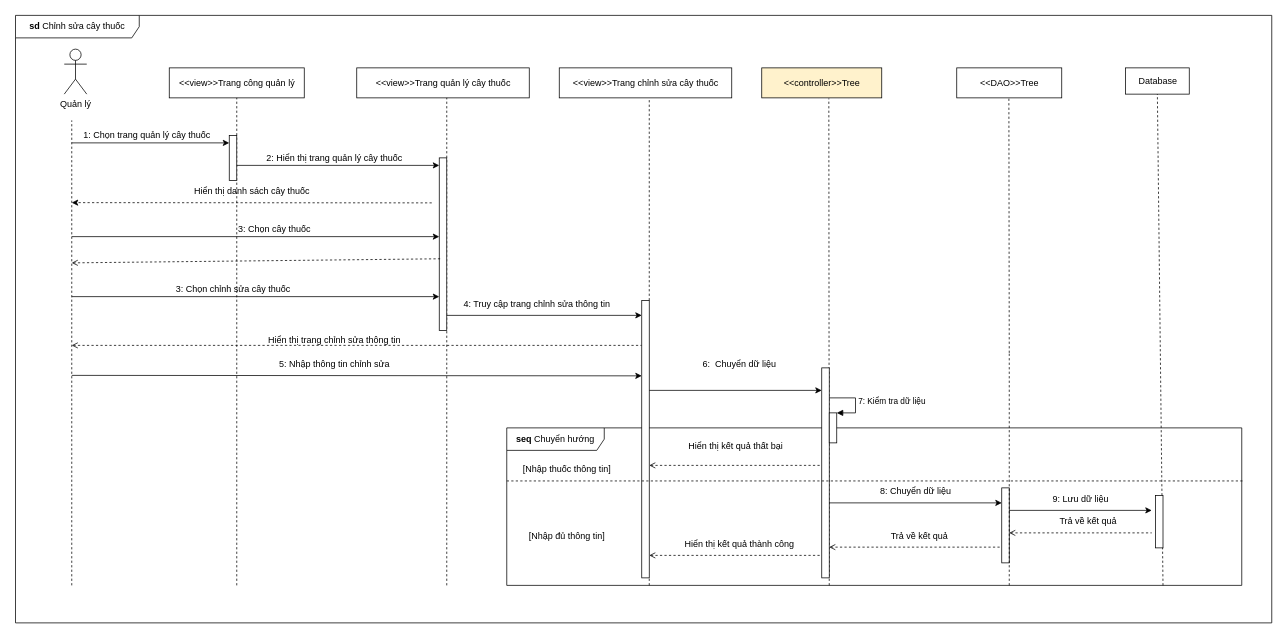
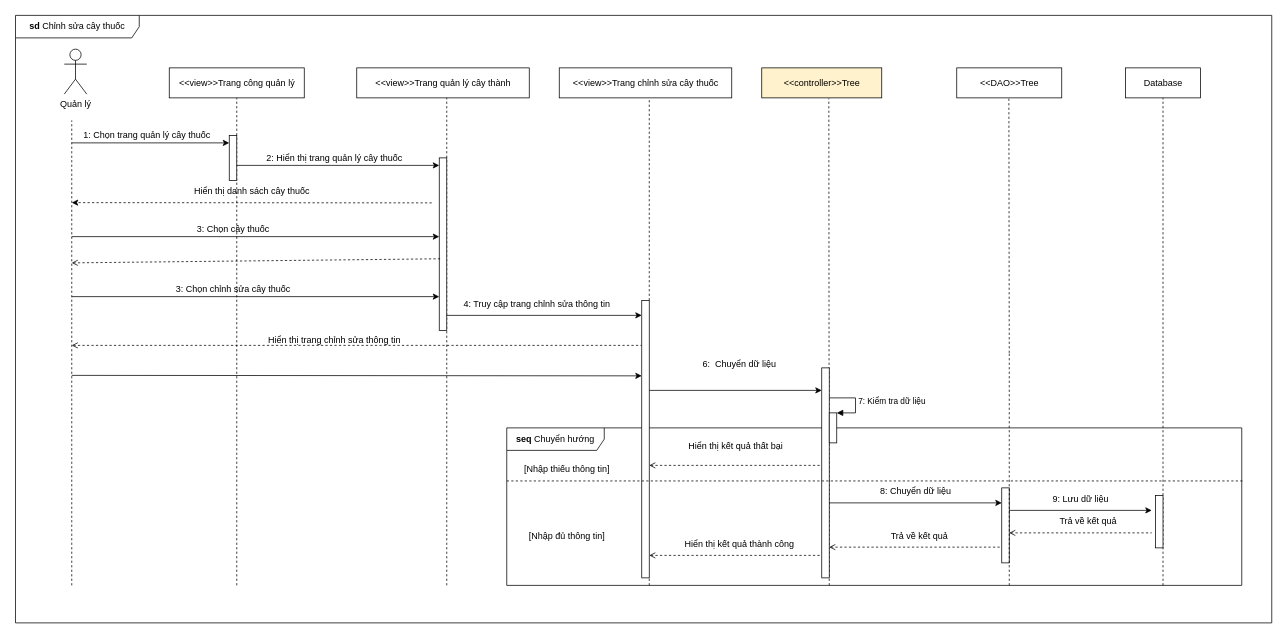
(1157, 81) -> (1163, 83)
(443, 83) -> (443, 83)
(274, 229) -> (233, 229)
(334, 364) -> none
(567, 469) -> (567, 469)
